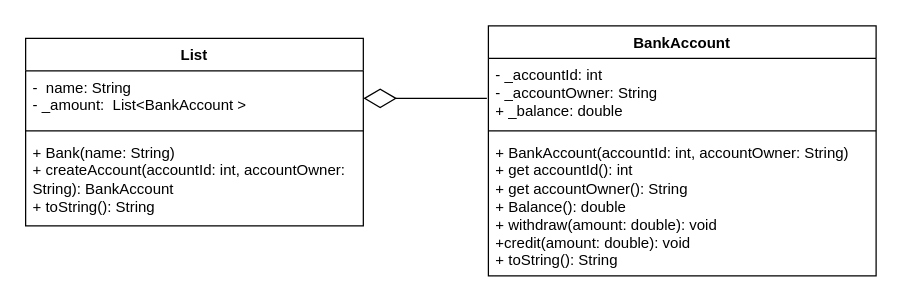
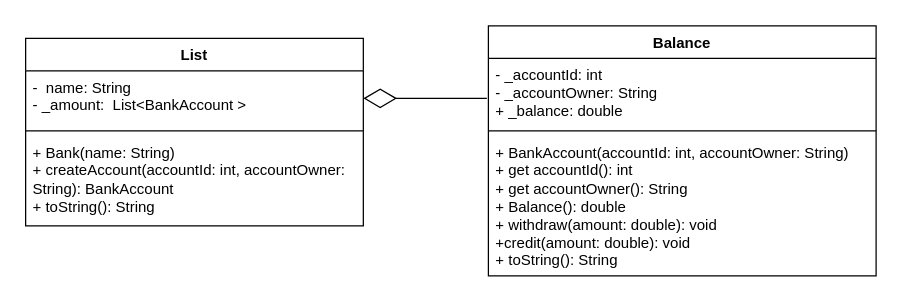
(682, 43) -> (682, 43)
